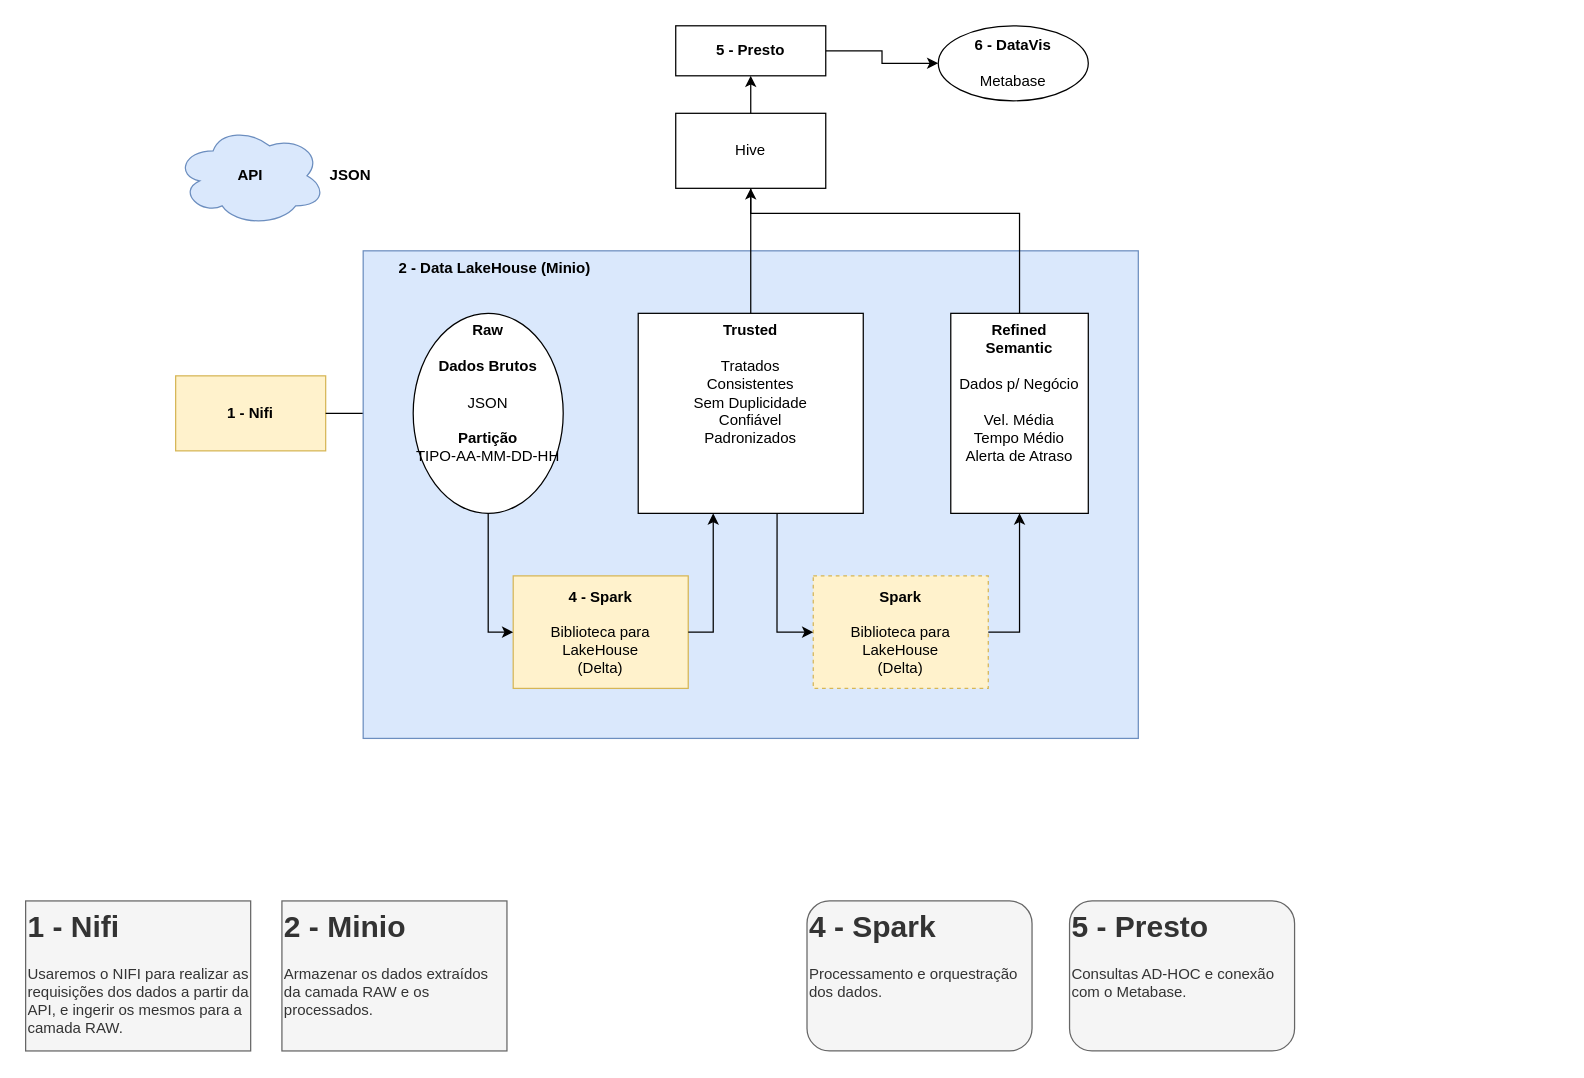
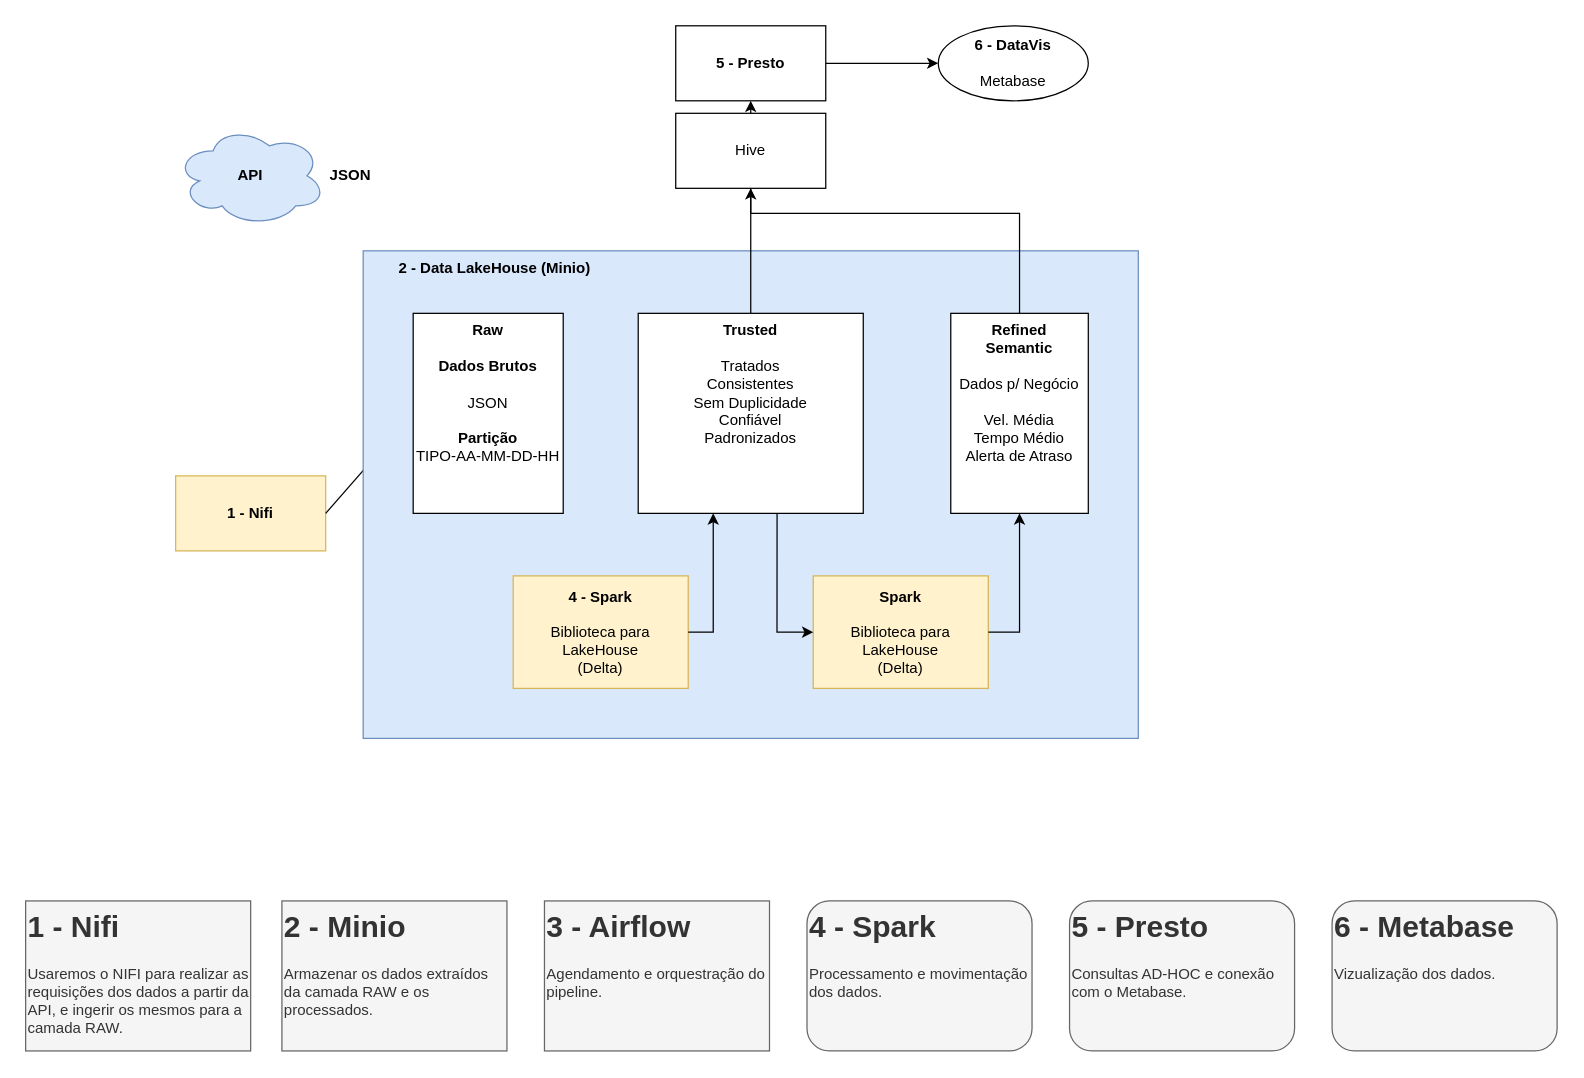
(751, 51) -> (751, 63)
(251, 413) -> (251, 513)
(488, 413) -> (488, 413)
(488, 581) -> none
(901, 632) -> (901, 632)
(921, 936) -> (921, 936)
none -> (657, 976)
none -> (1444, 976)
